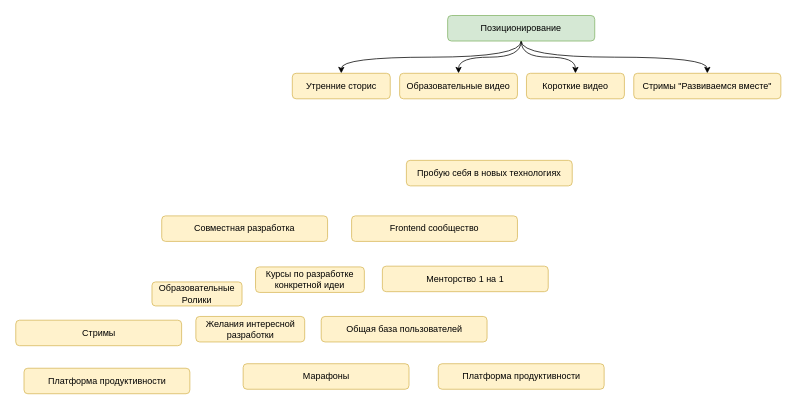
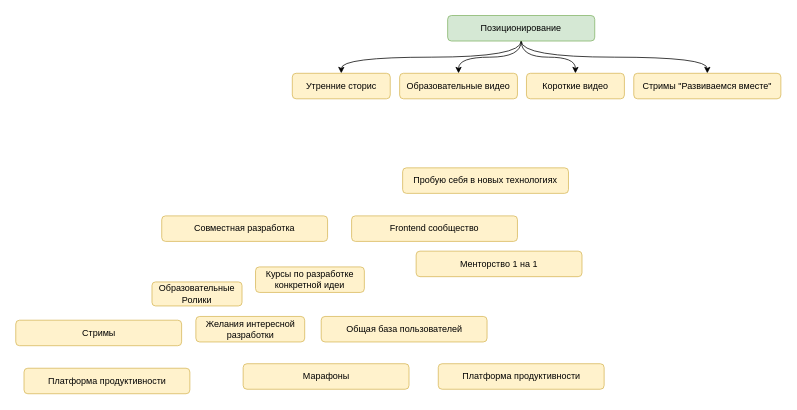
(489, 173) -> (485, 180)
(465, 279) -> (499, 264)
